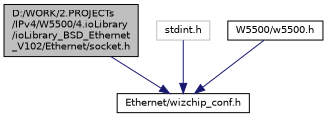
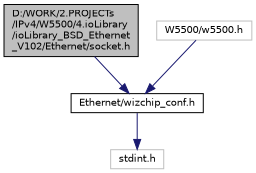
(275, 31) -> (204, 31)
(183, 62) -> (137, 126)
